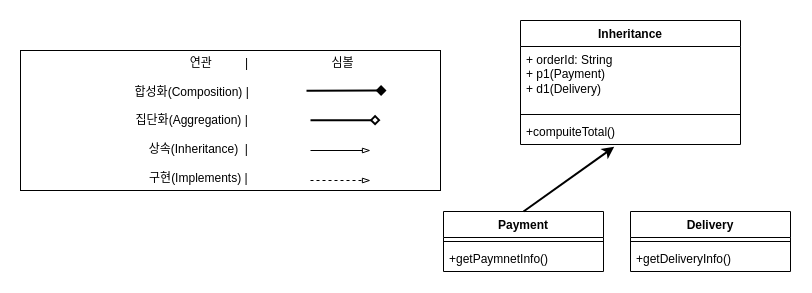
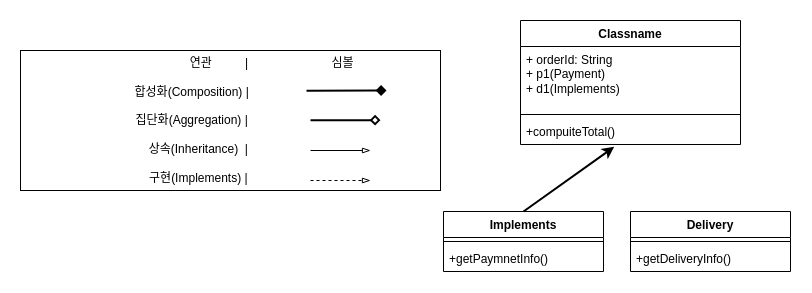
(631, 35) -> (631, 35)
(577, 75) -> (577, 75)
(524, 226) -> (524, 226)
